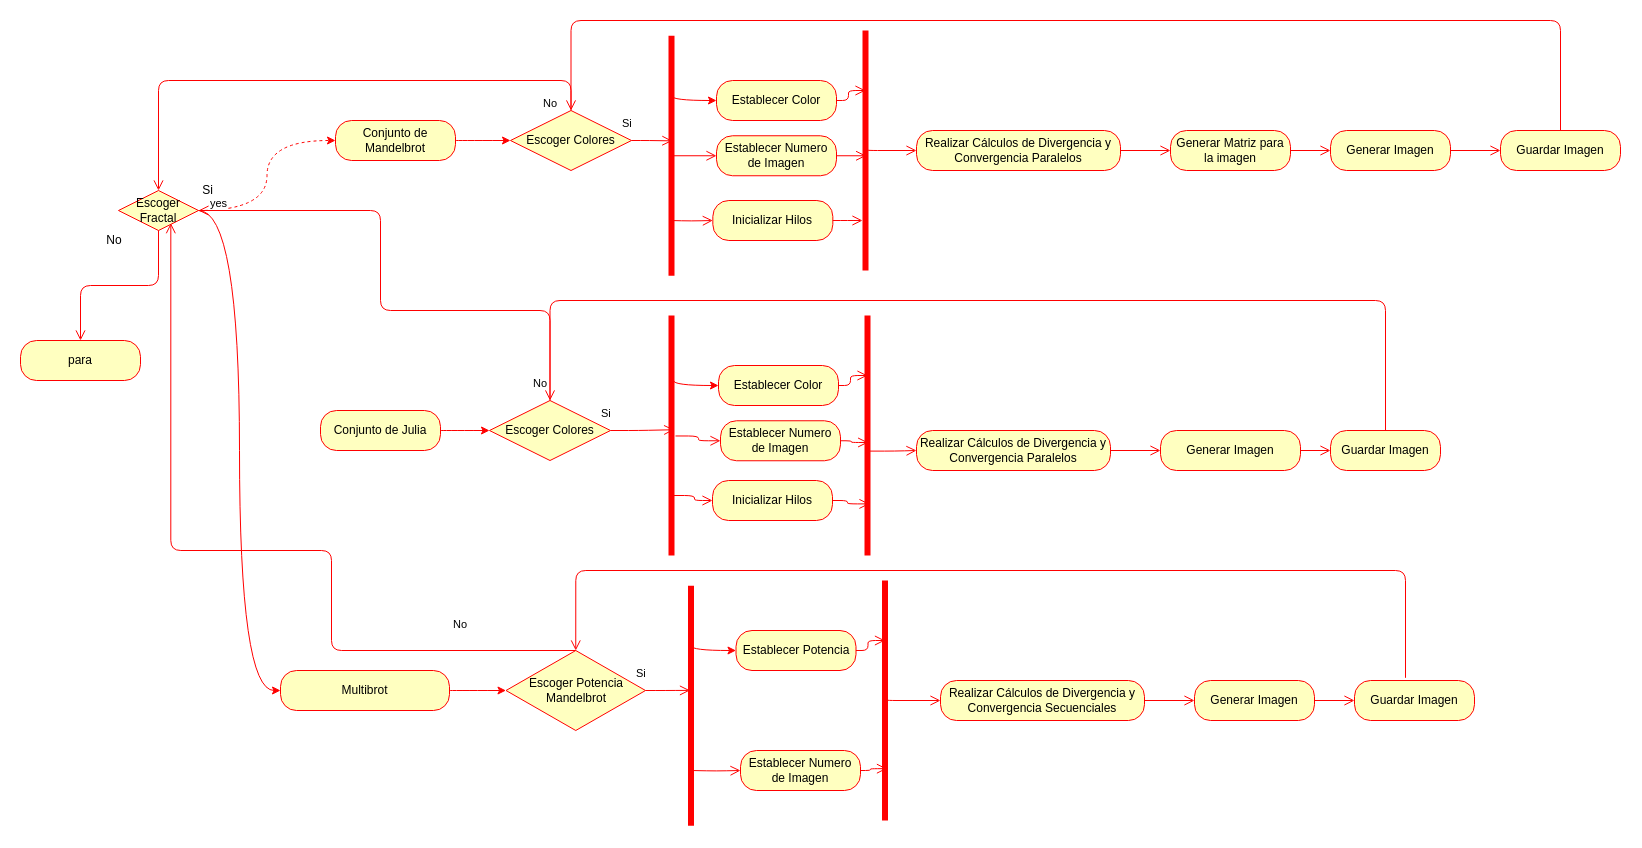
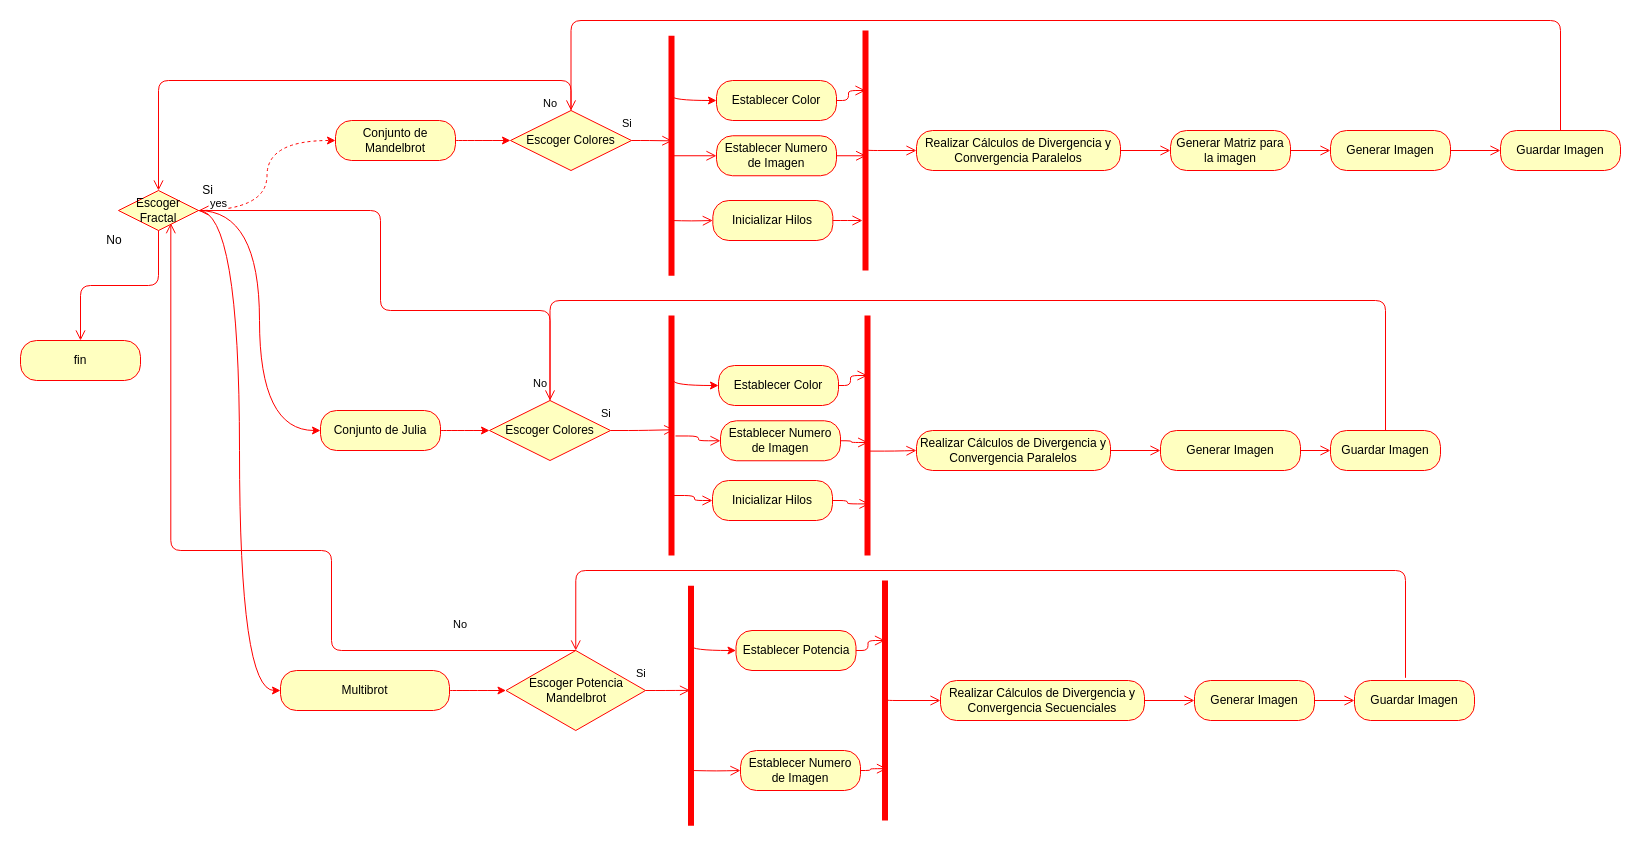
none -> (260, 324)
(81, 361) -> (81, 361)
